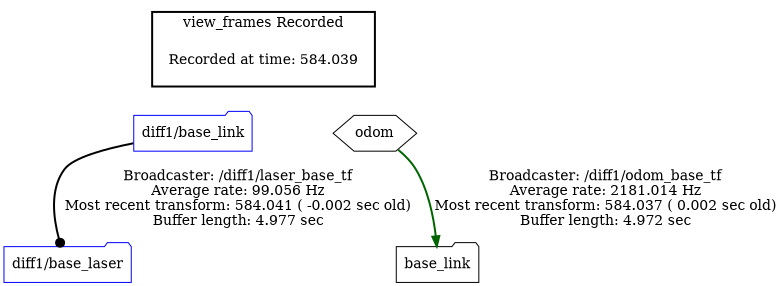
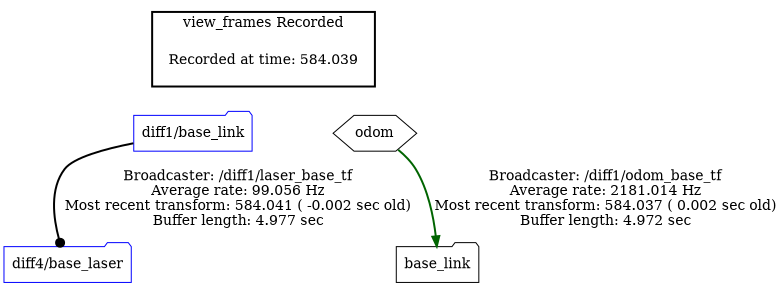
(68, 265) -> (68, 265)
